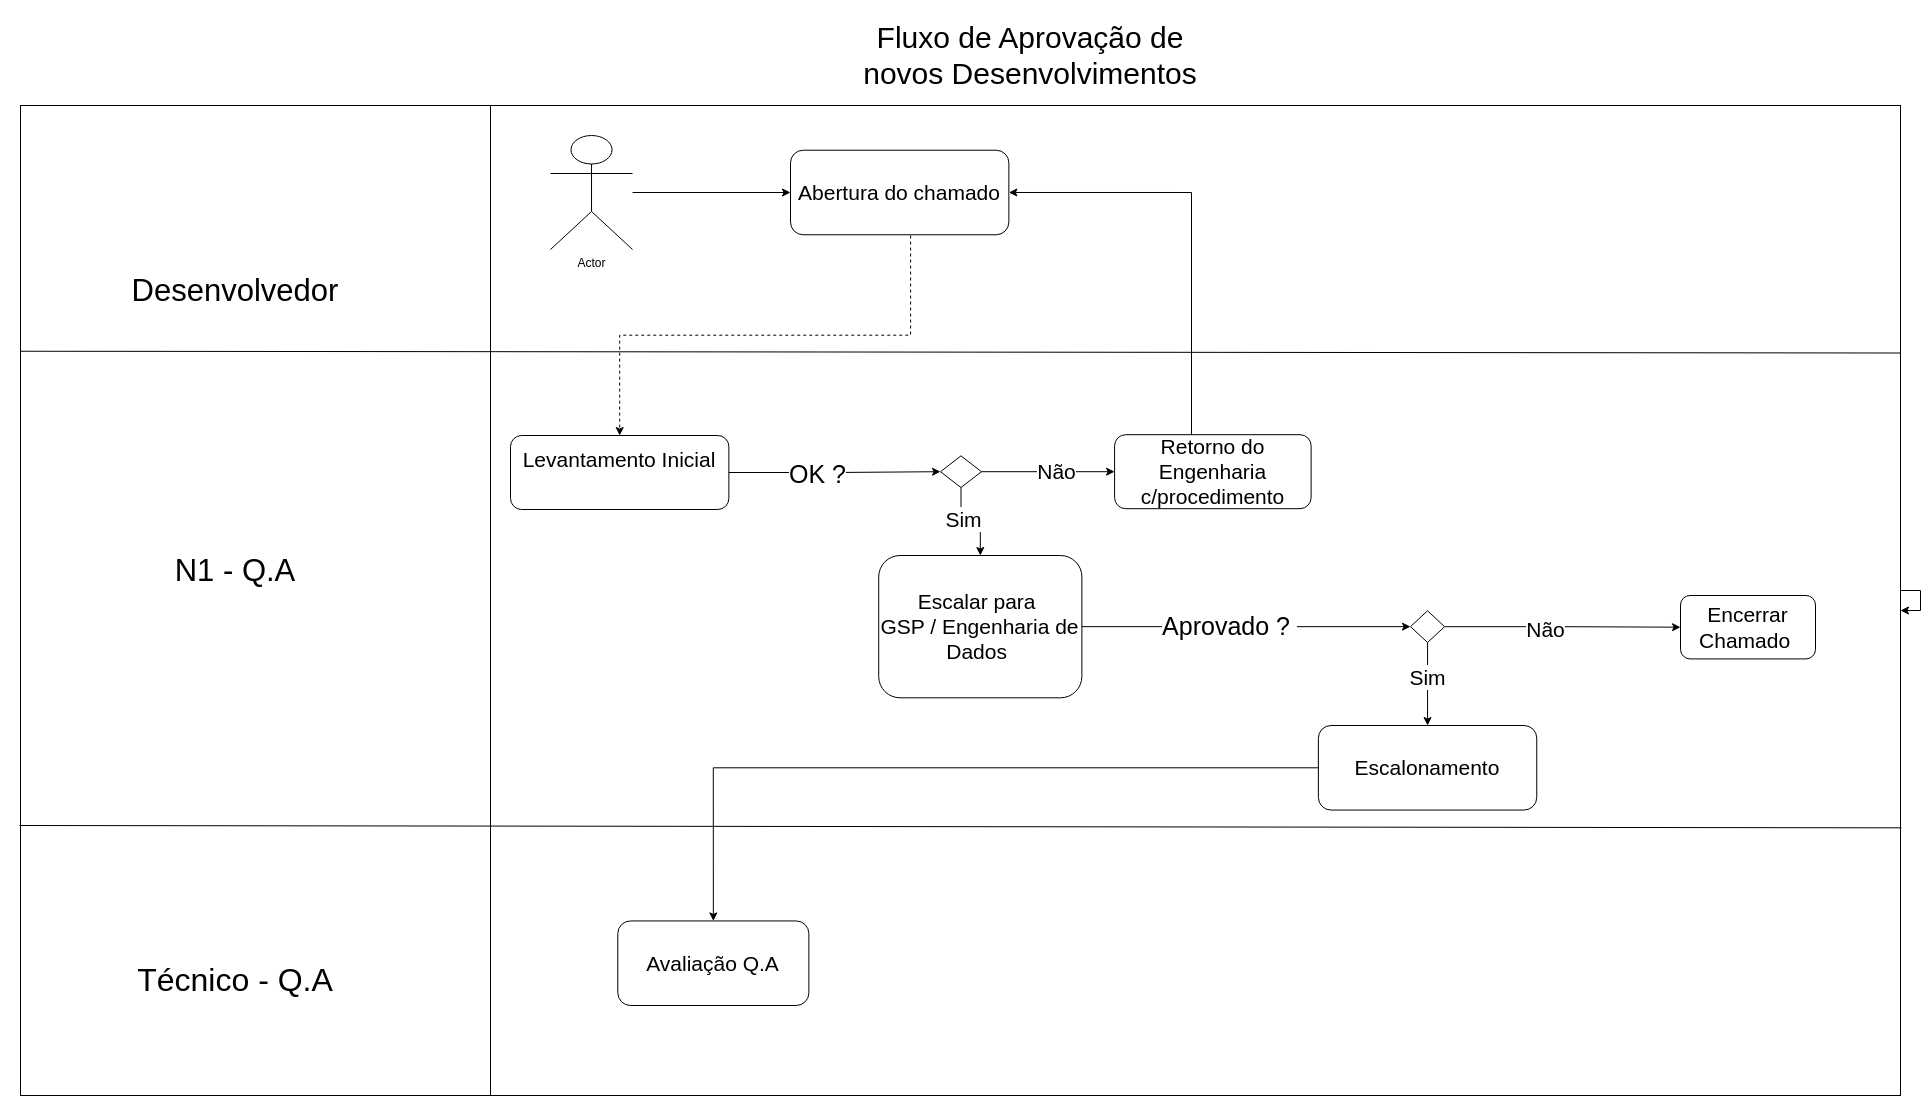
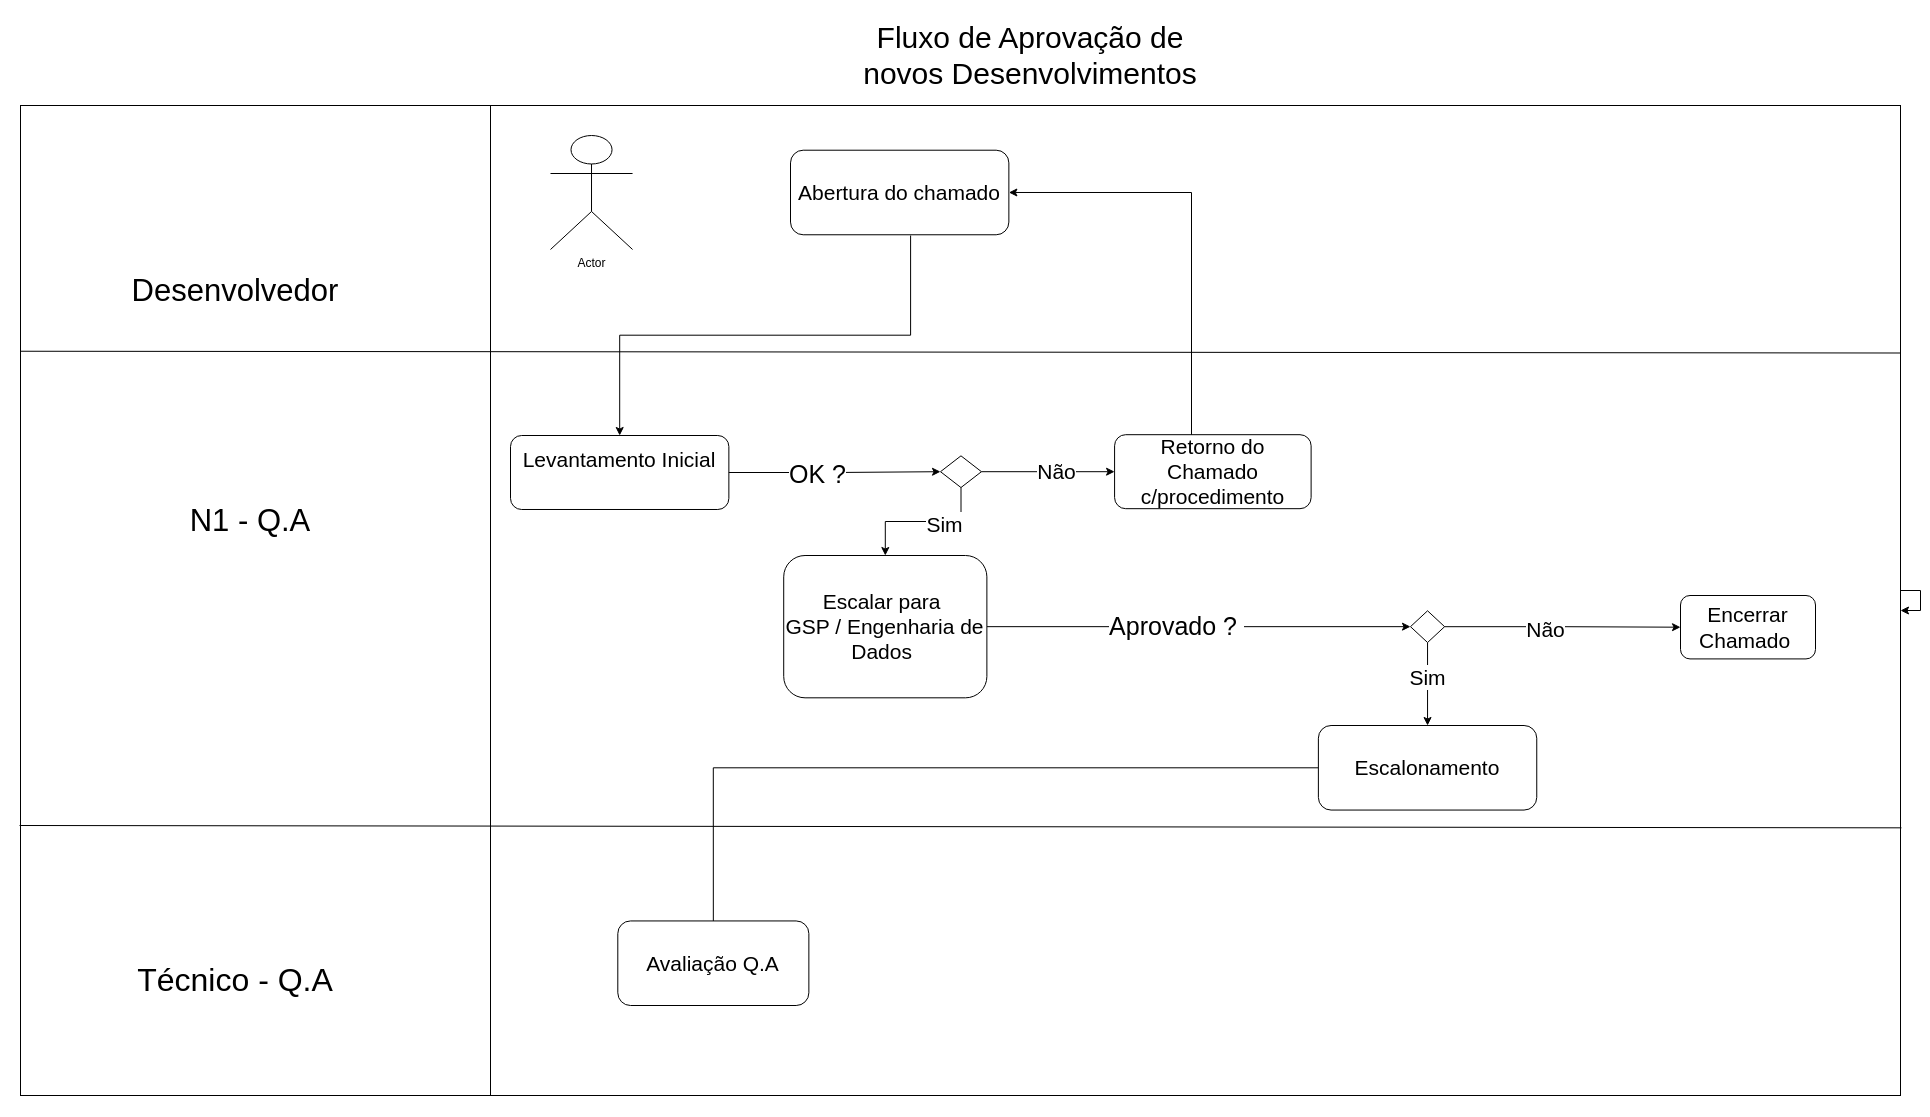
(708, 193) -> none
(768, 335) -> (768, 335)
(1213, 472) -> (1213, 472)
(236, 571) -> (251, 521)
(980, 627) -> (885, 627)
(713, 913) -> (713, 915)
